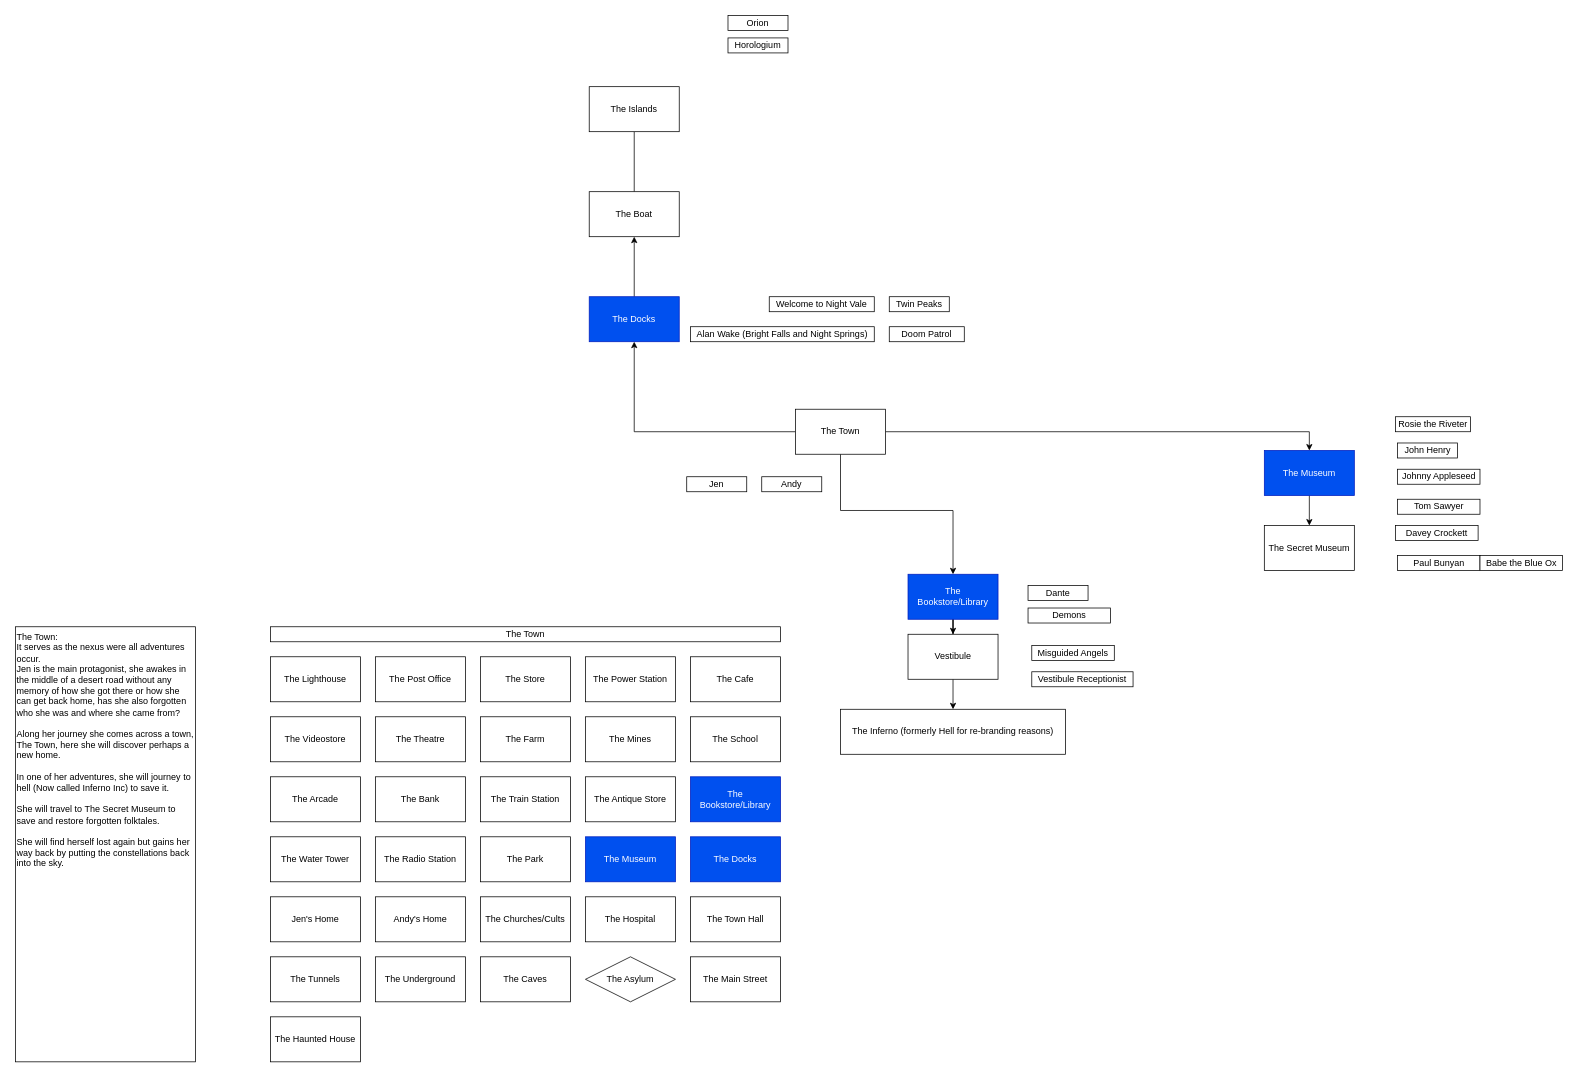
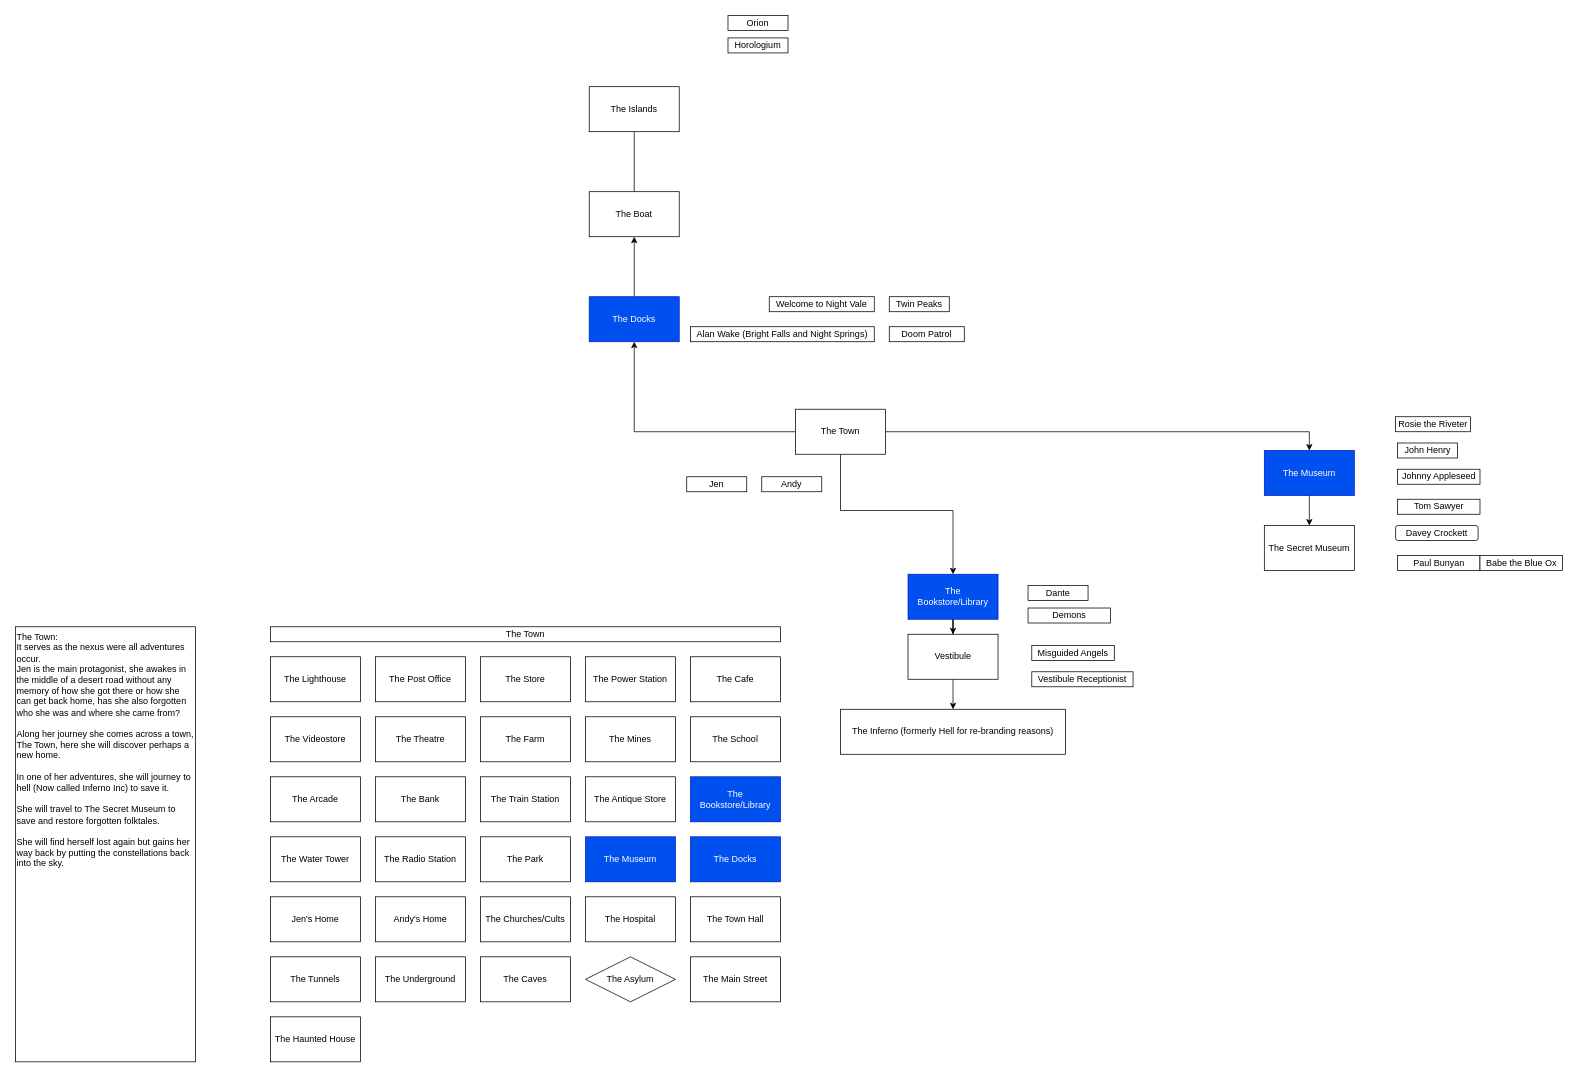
(1437, 533) -> (1437, 533)
